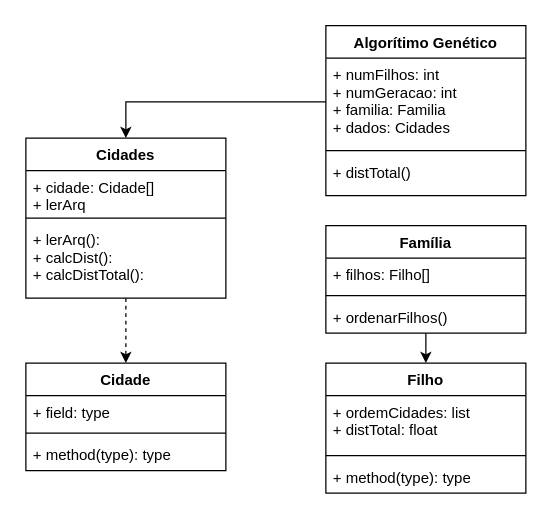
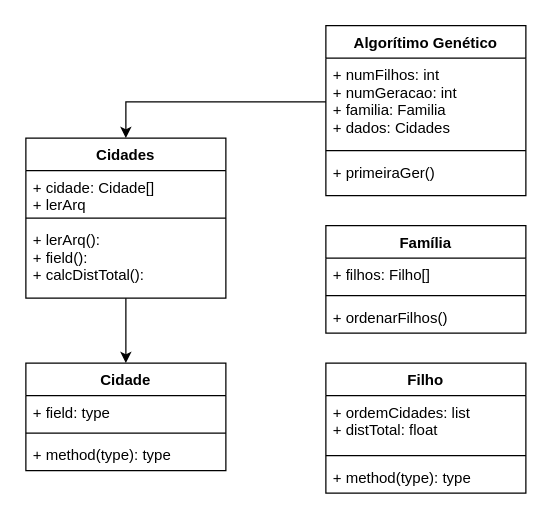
(383, 173) -> (392, 173)
(73, 240) -> (73, 240)
(126, 326) -> (126, 326)
(426, 351) -> none
